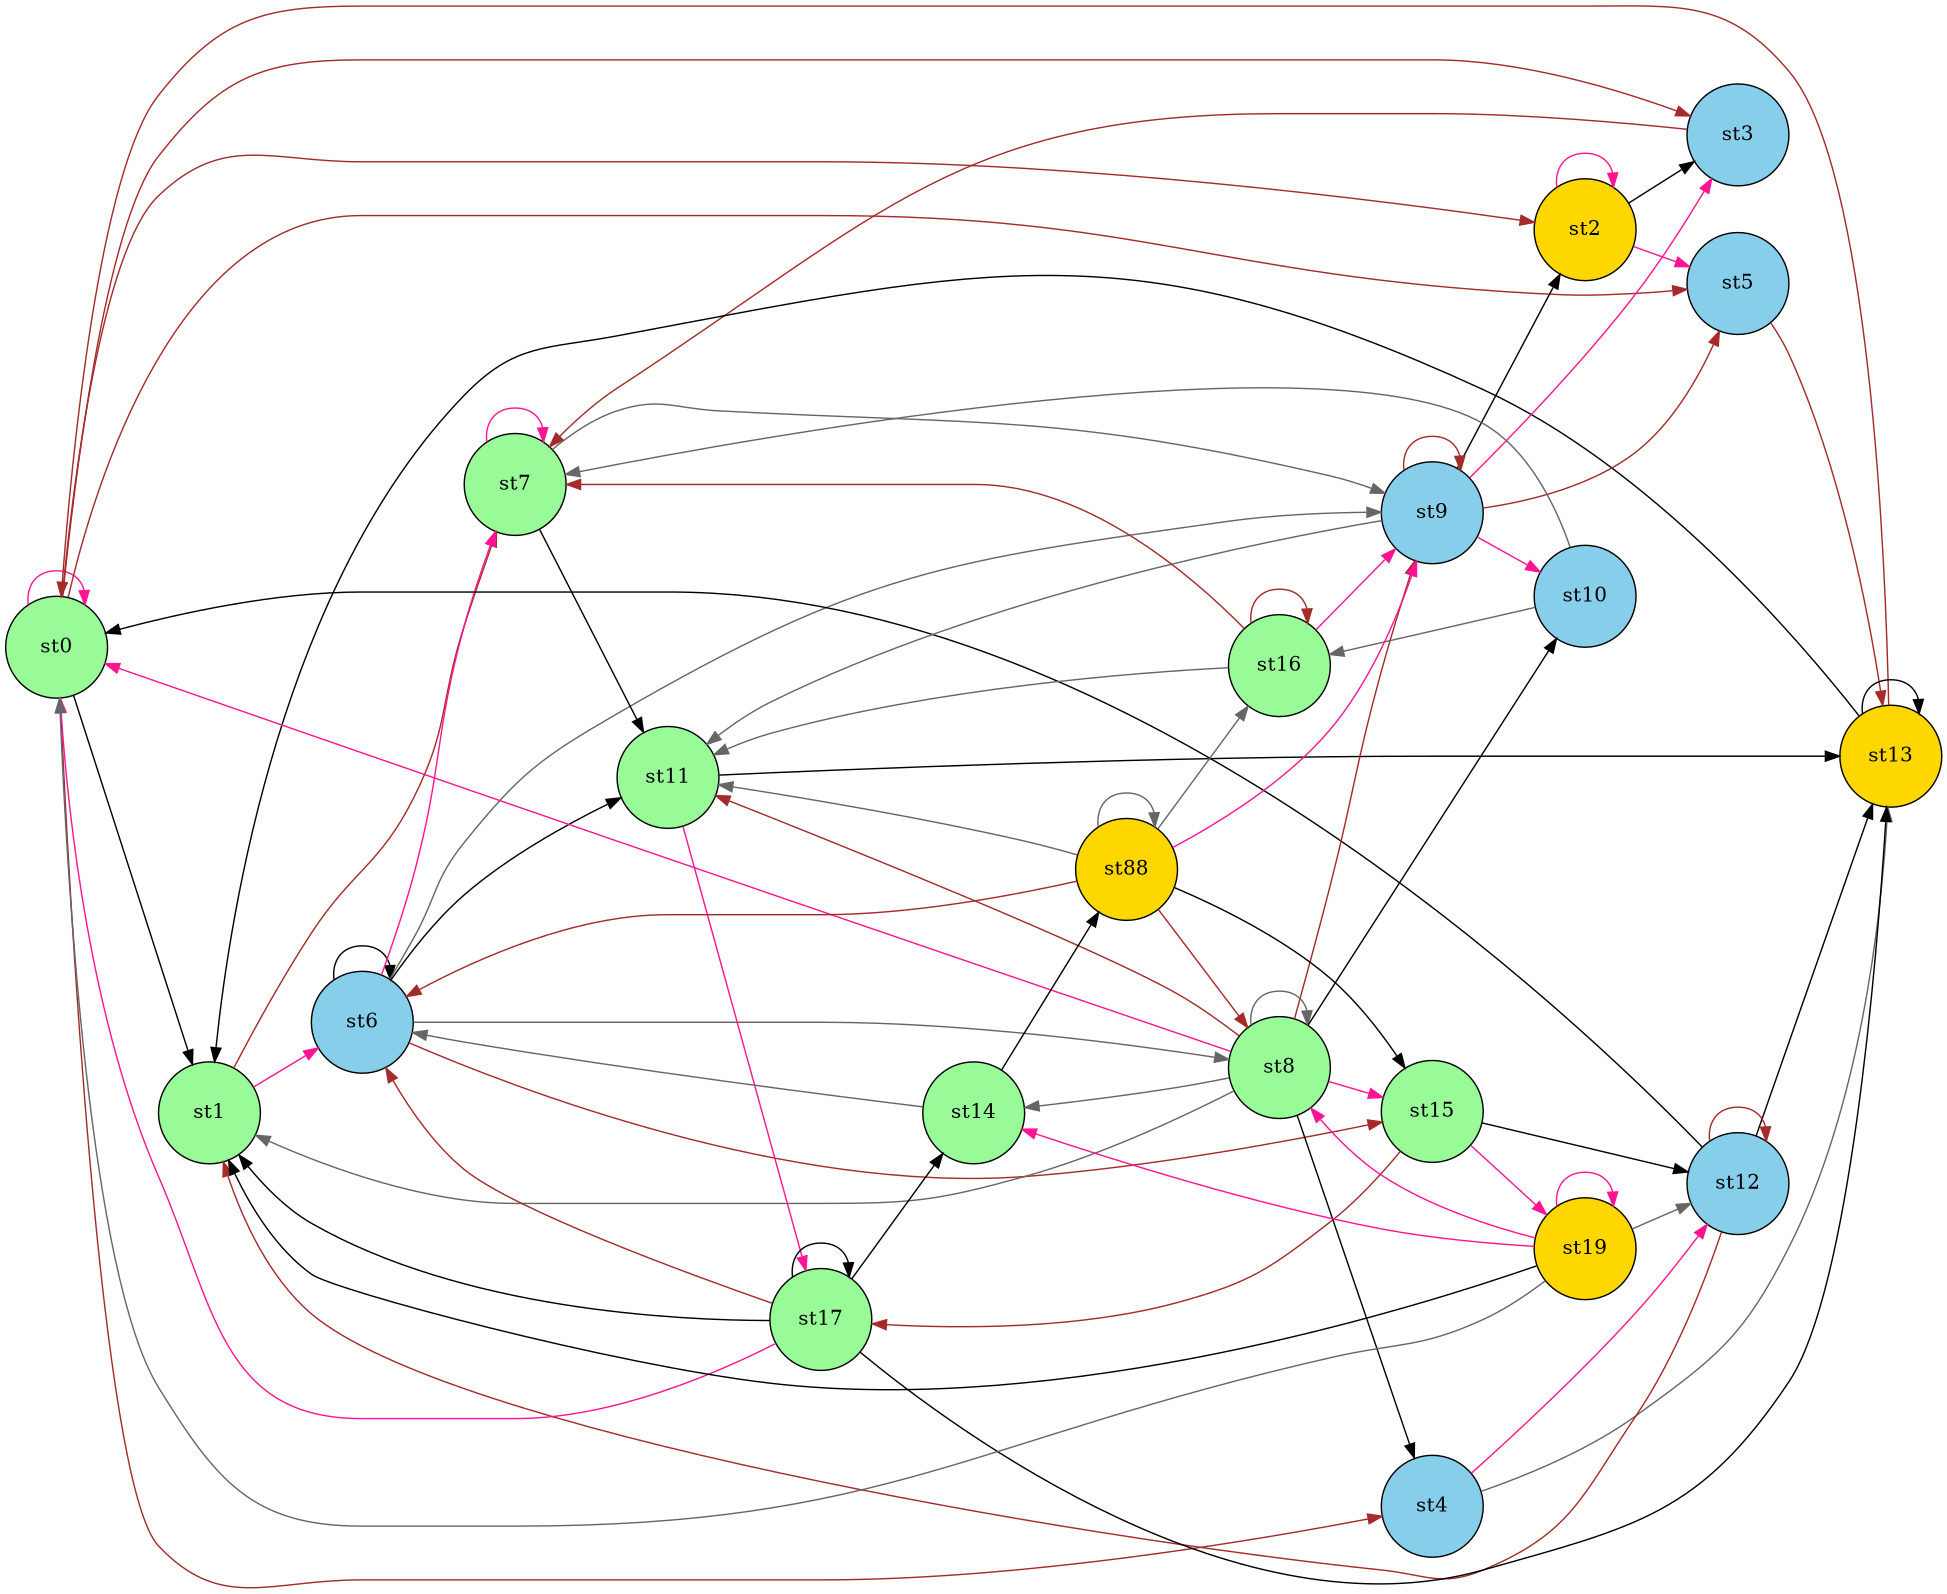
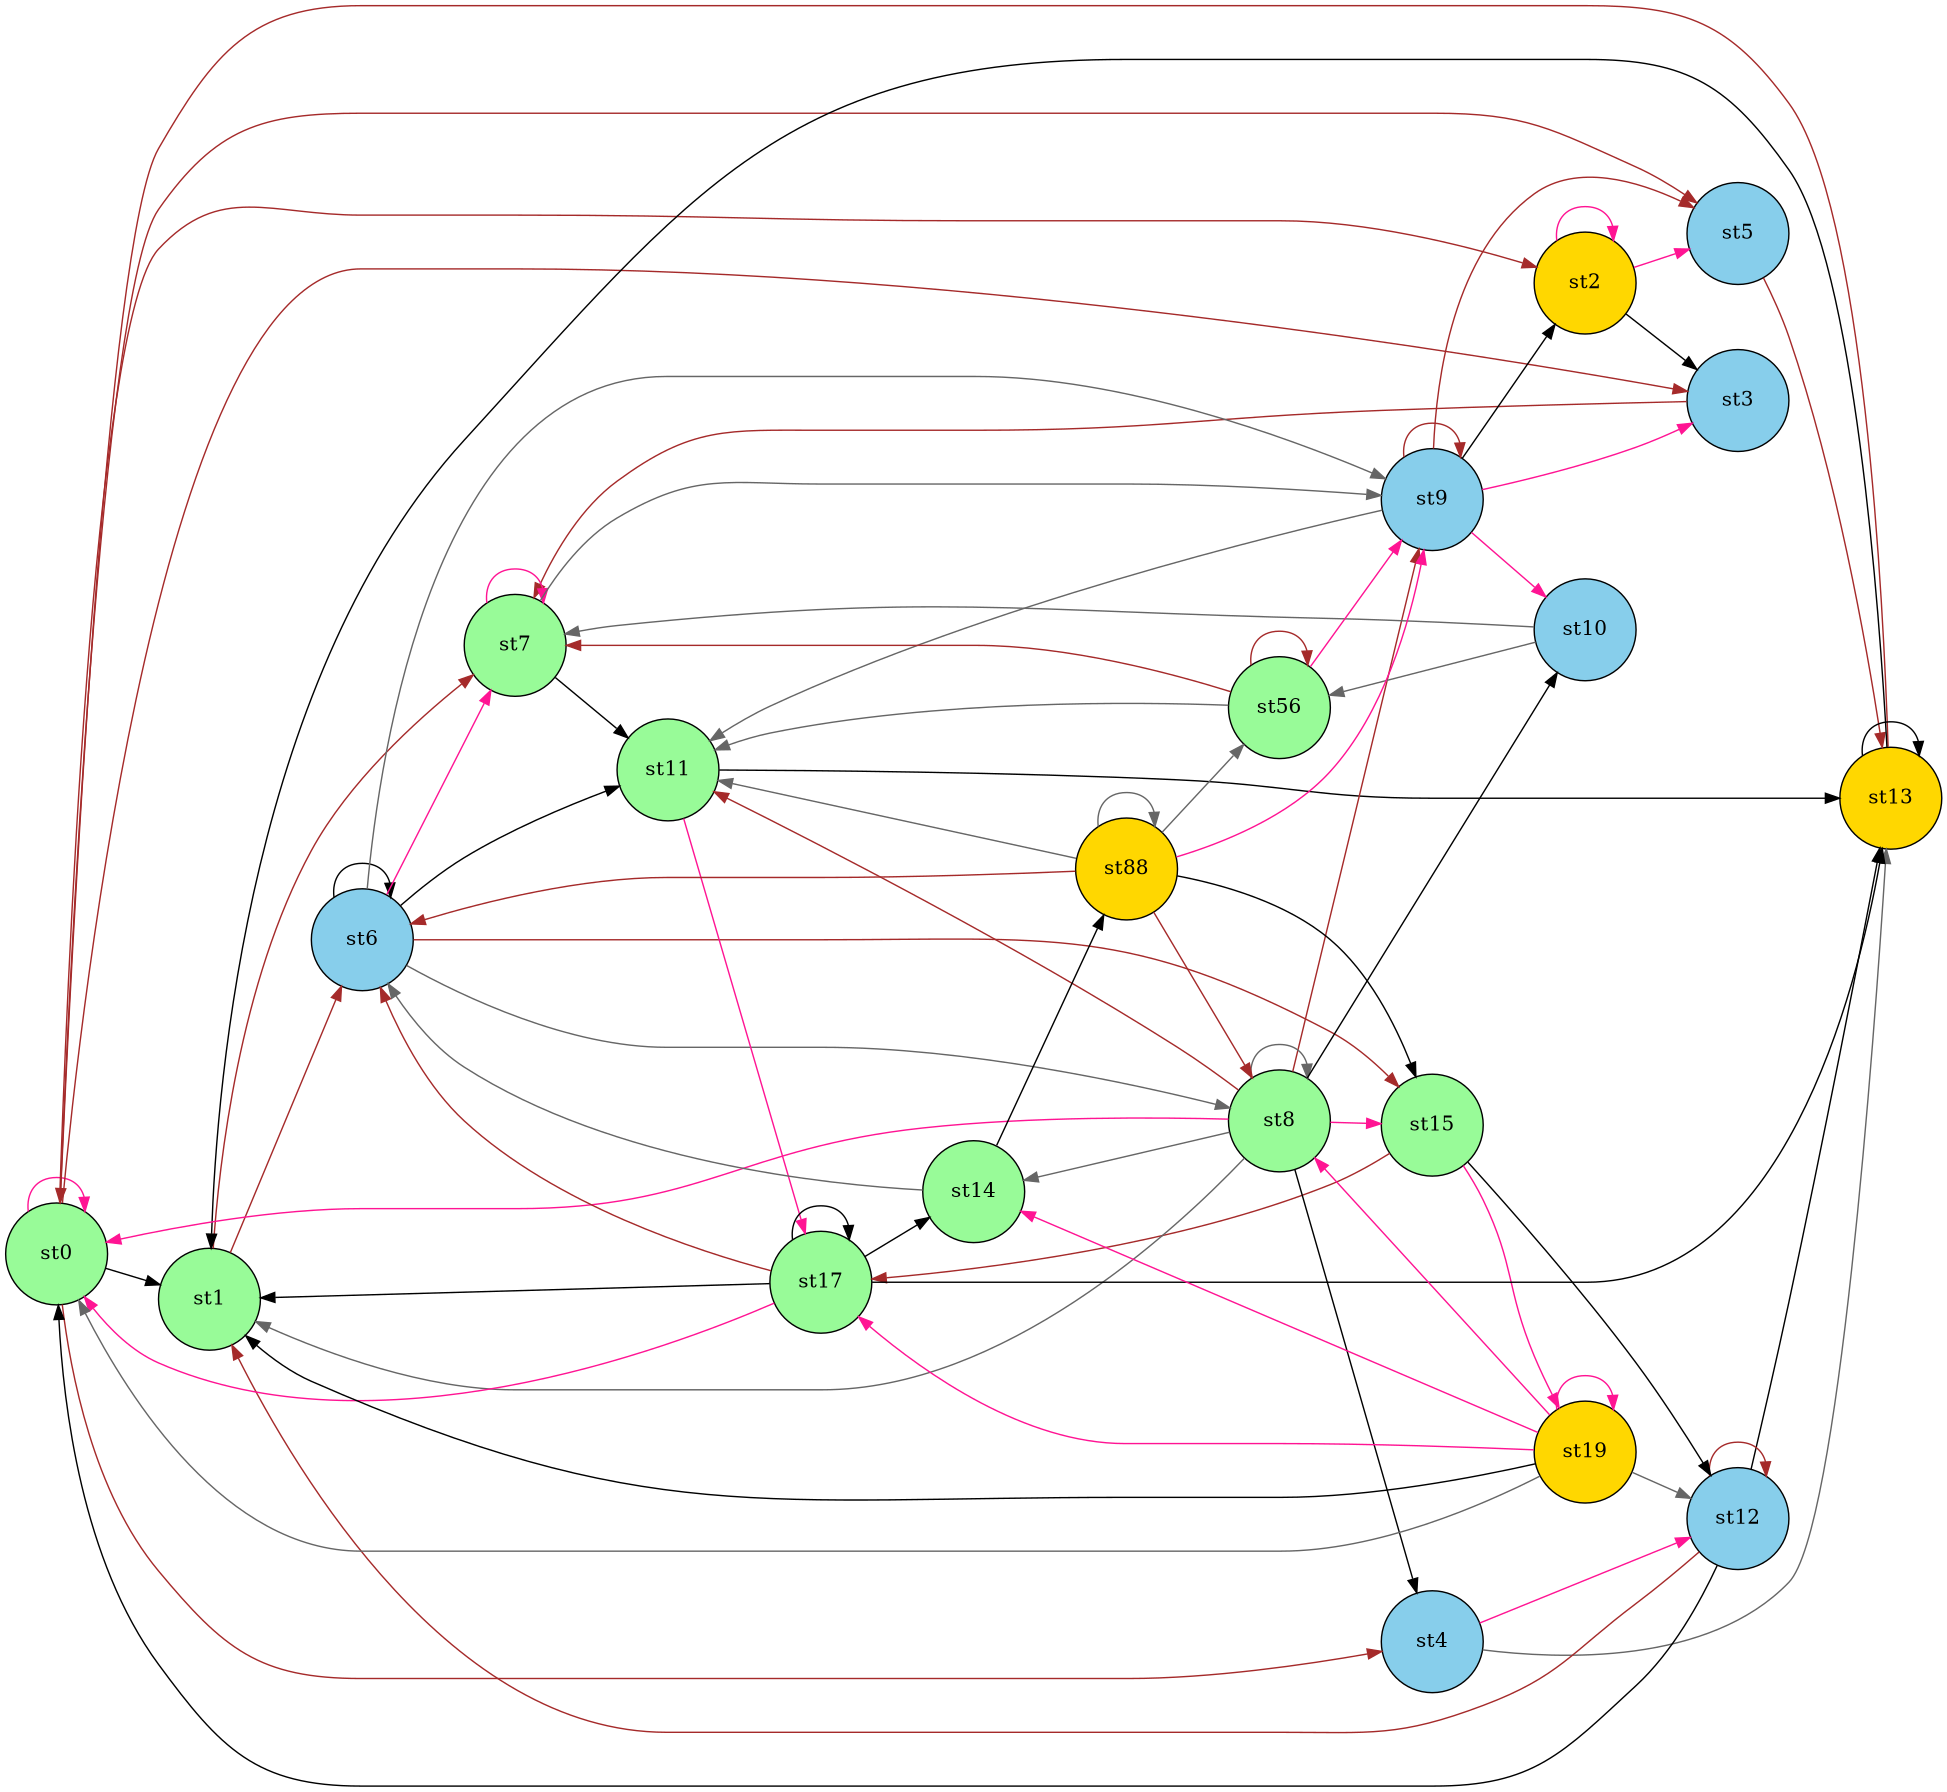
(1279, 666) -> (1279, 708)
(280, 1071) -> (283, 1126)
none -> (1186, 1444)
